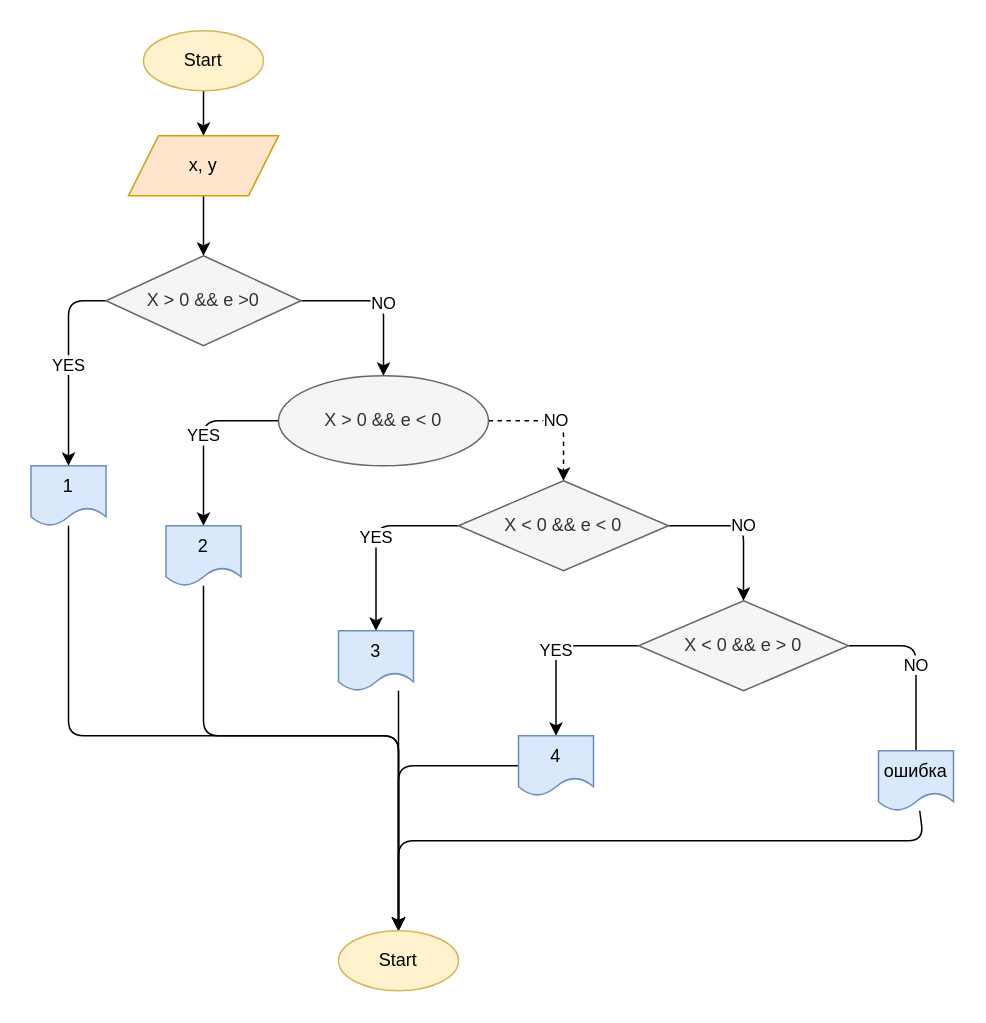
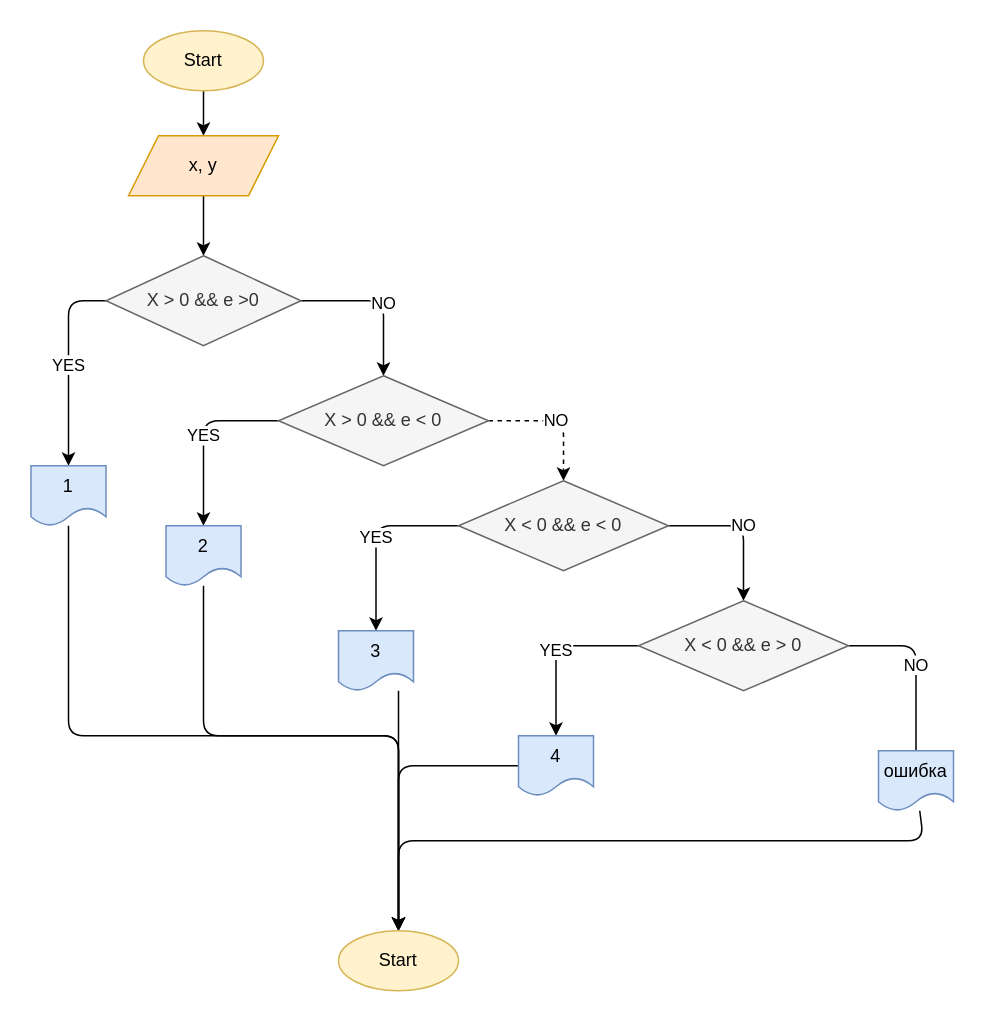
(383, 421) -> (383, 421)
